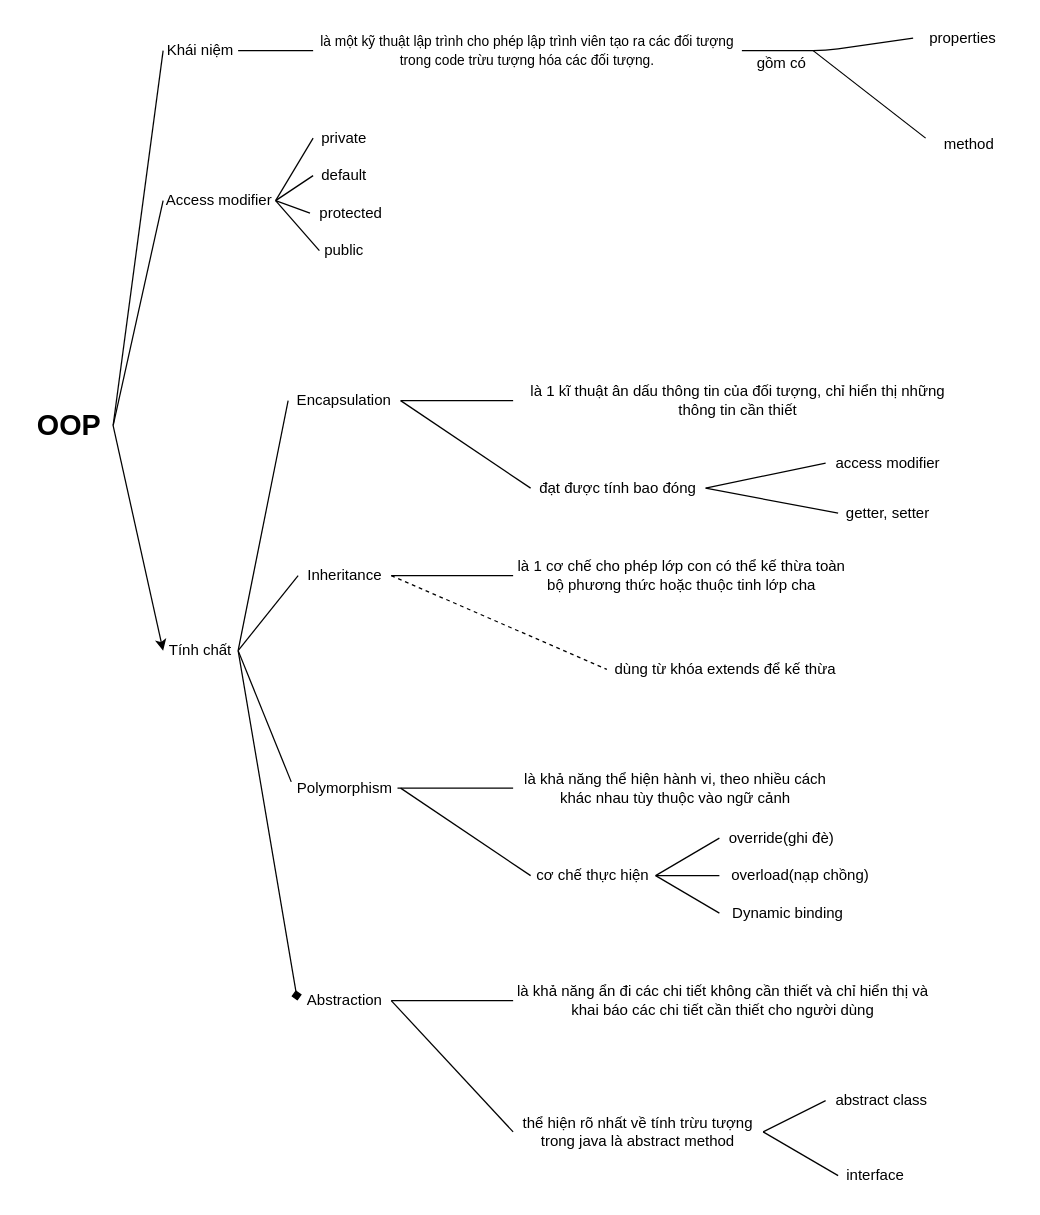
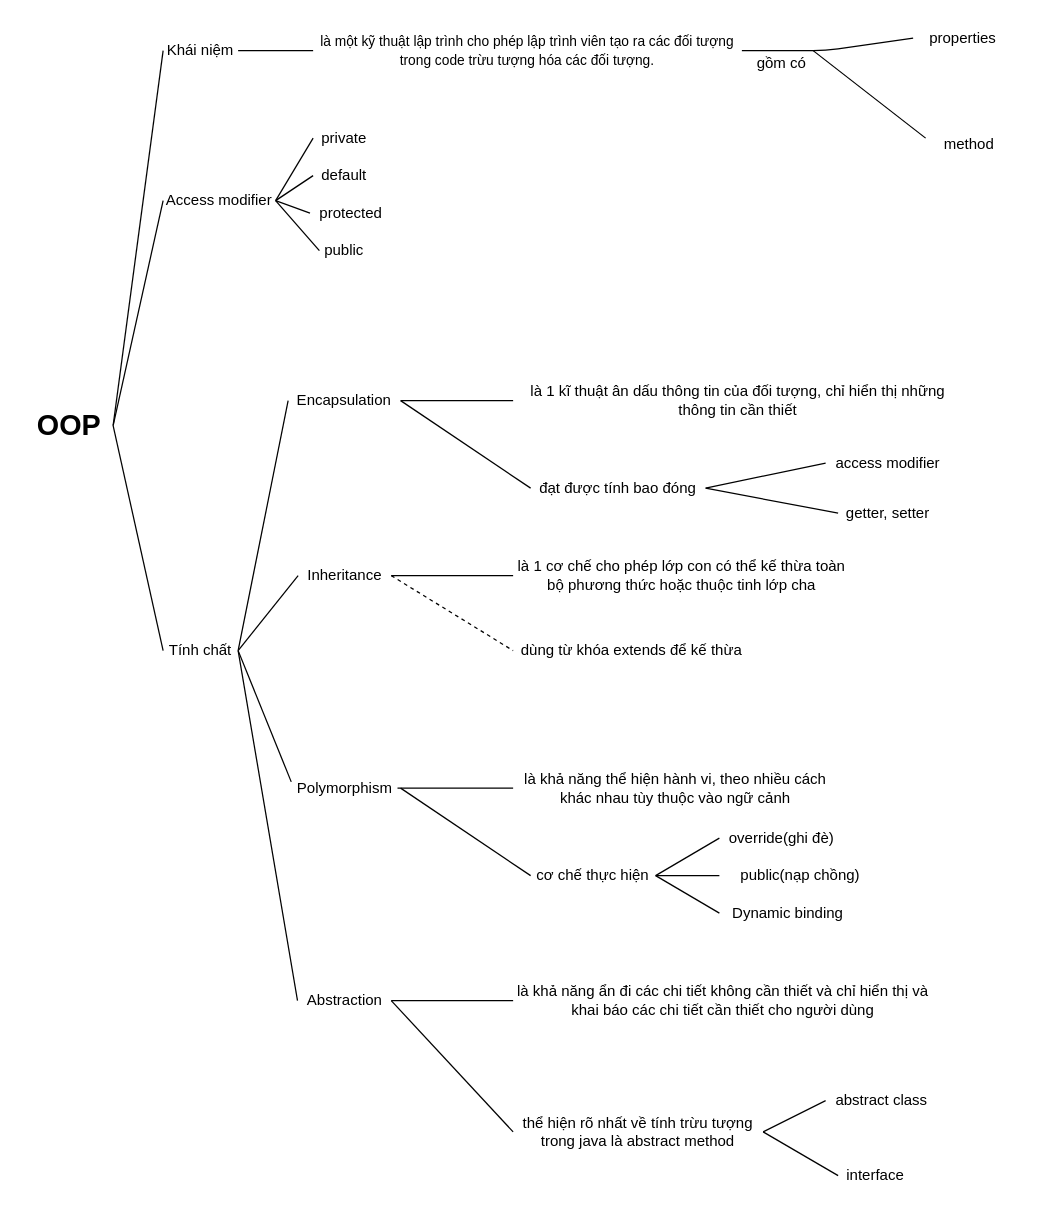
(161, 641) -> (162, 644)
(726, 669) -> (632, 651)
(801, 876) -> (801, 876)
(296, 990) -> (296, 995)
